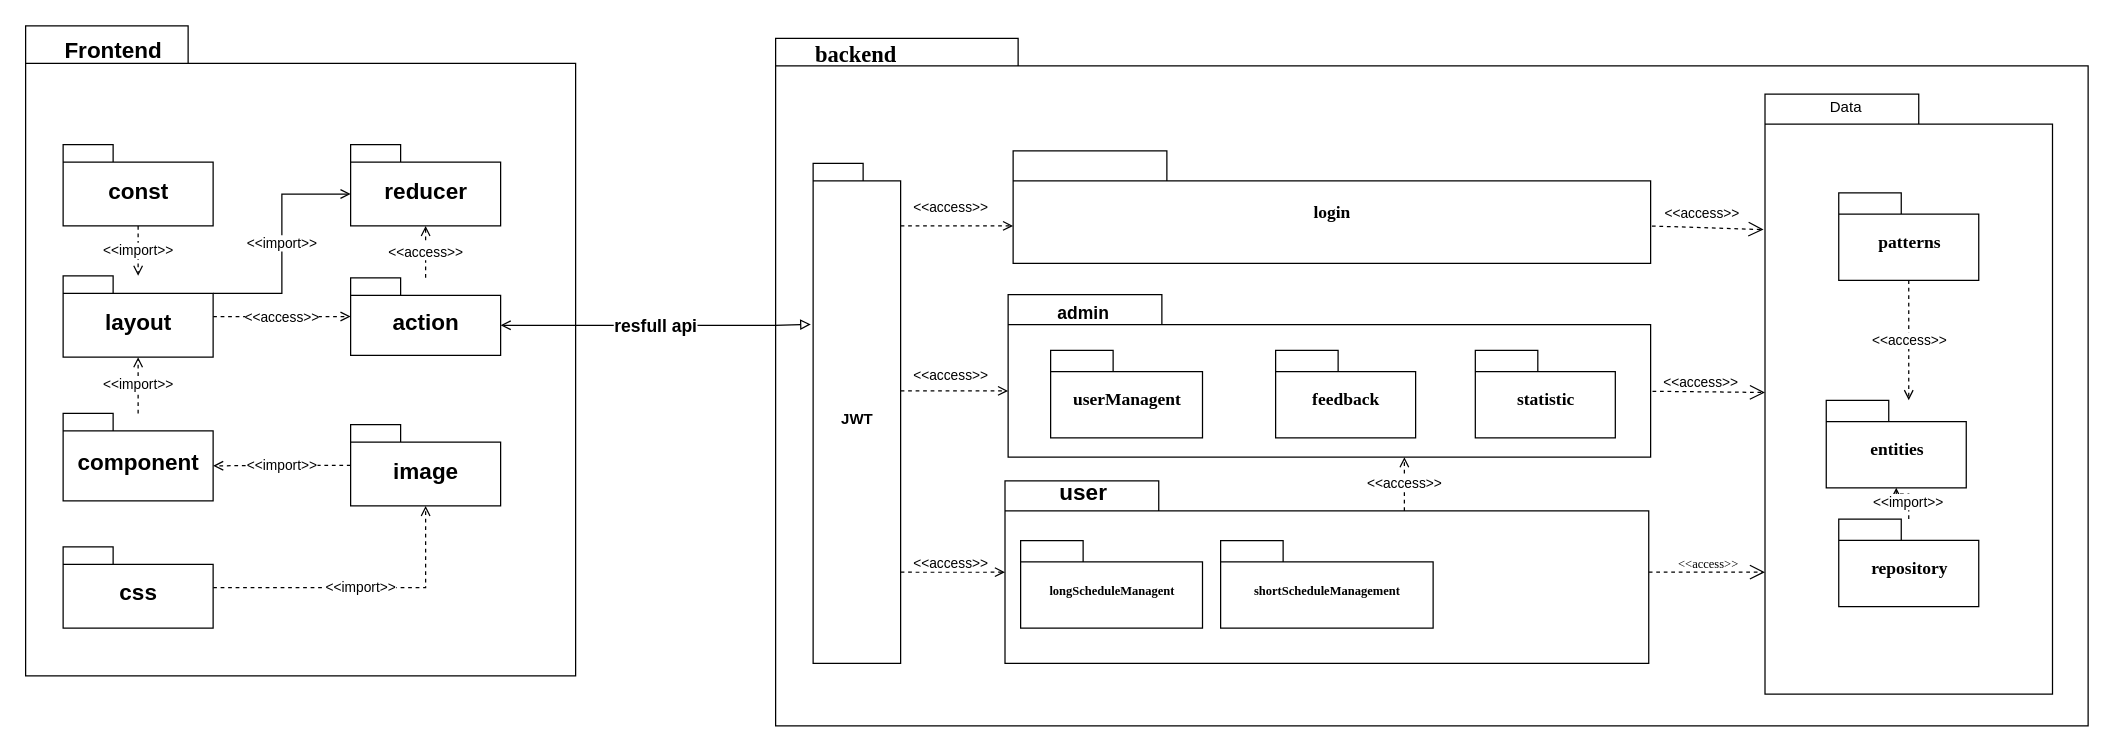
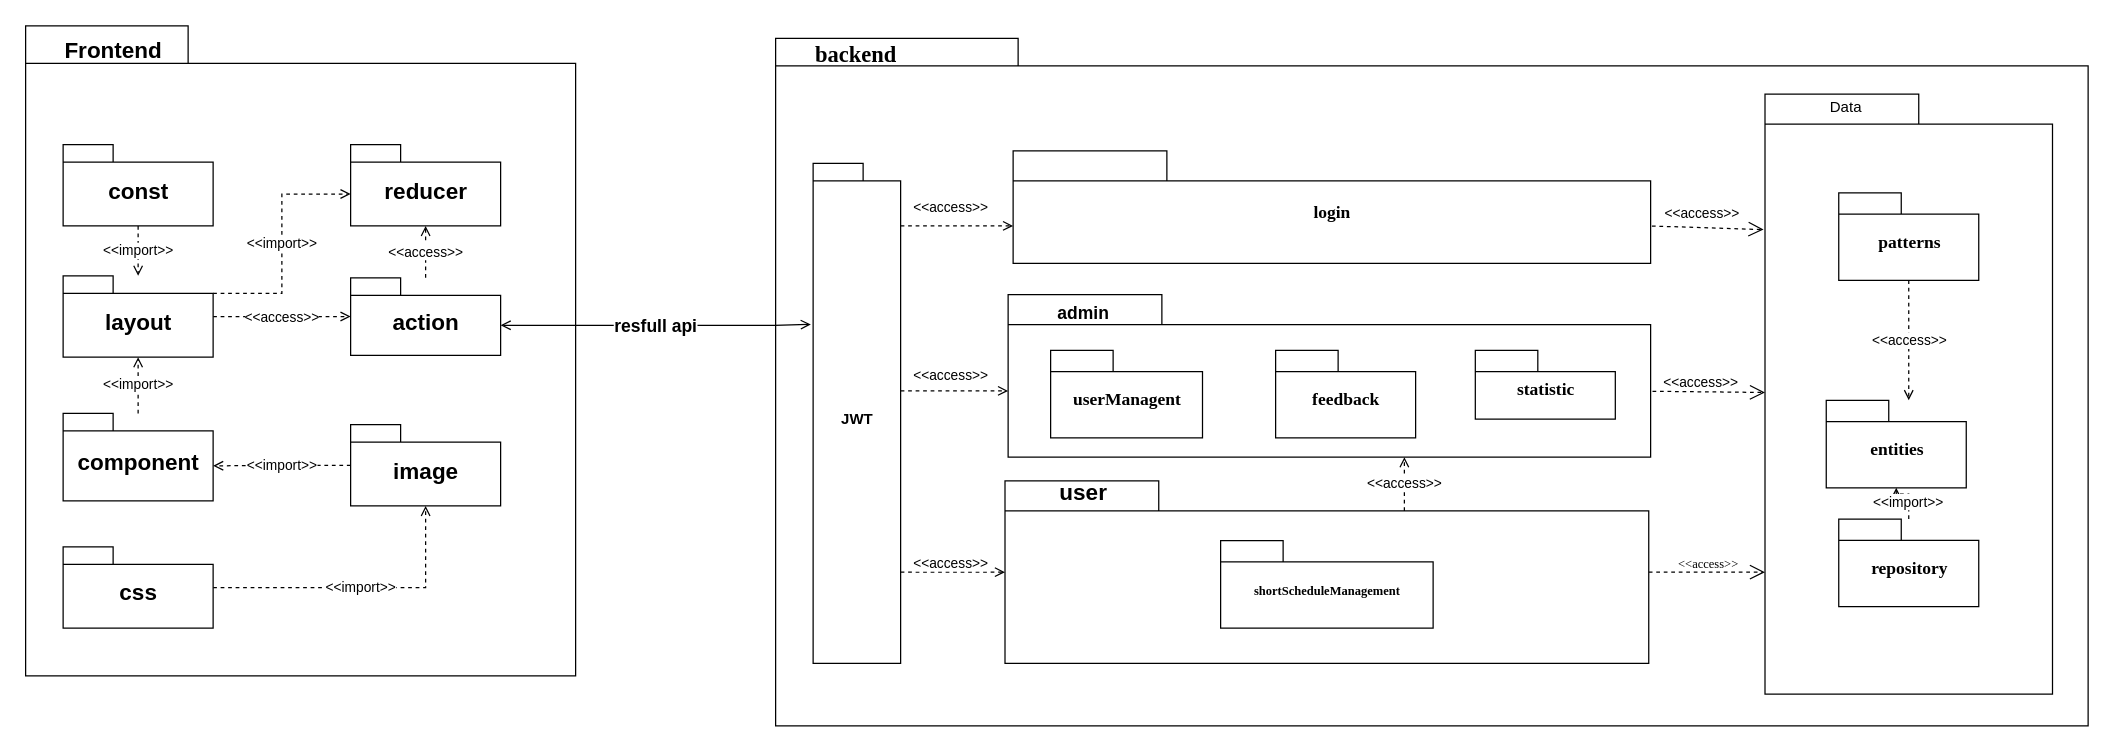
(270, 293) -> (270, 293)
(799, 324) -> (803, 324)
(1545, 394) -> (1545, 384)
(1112, 584) -> none
